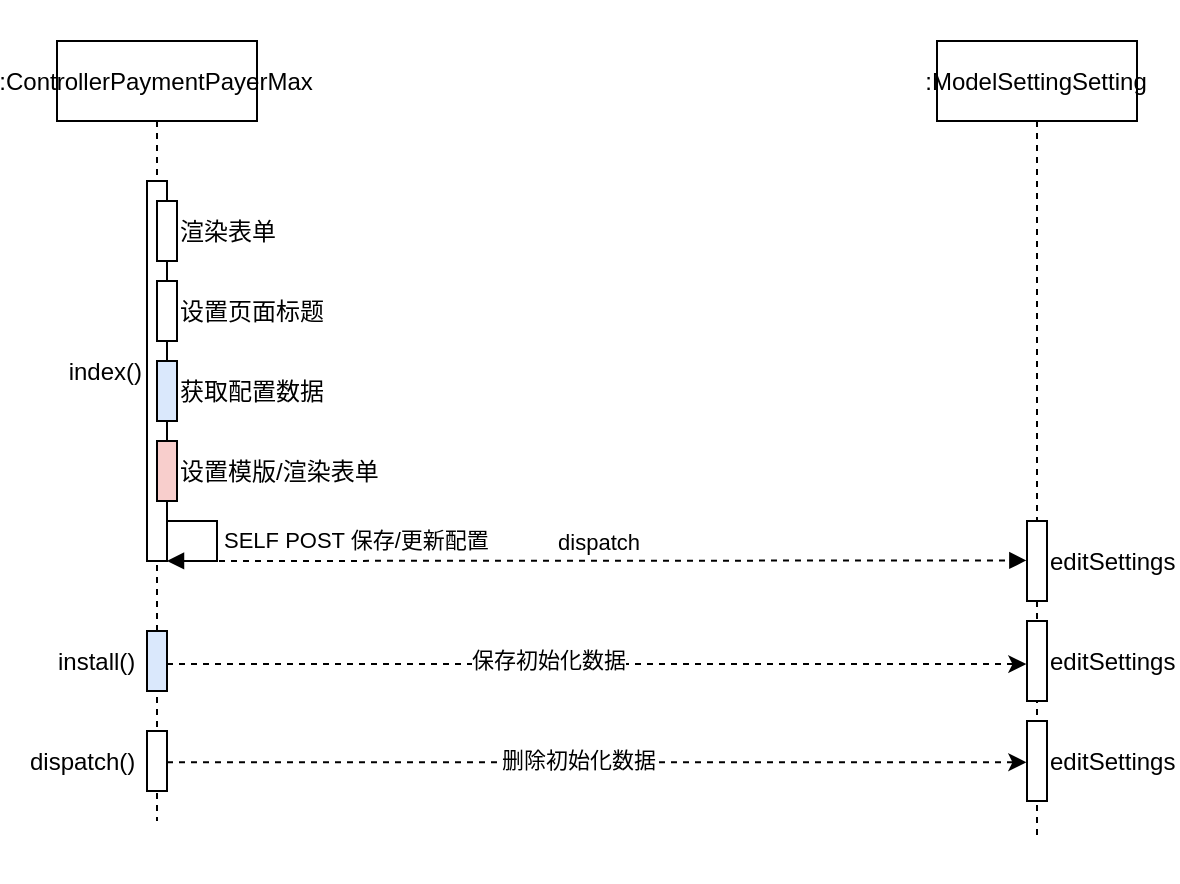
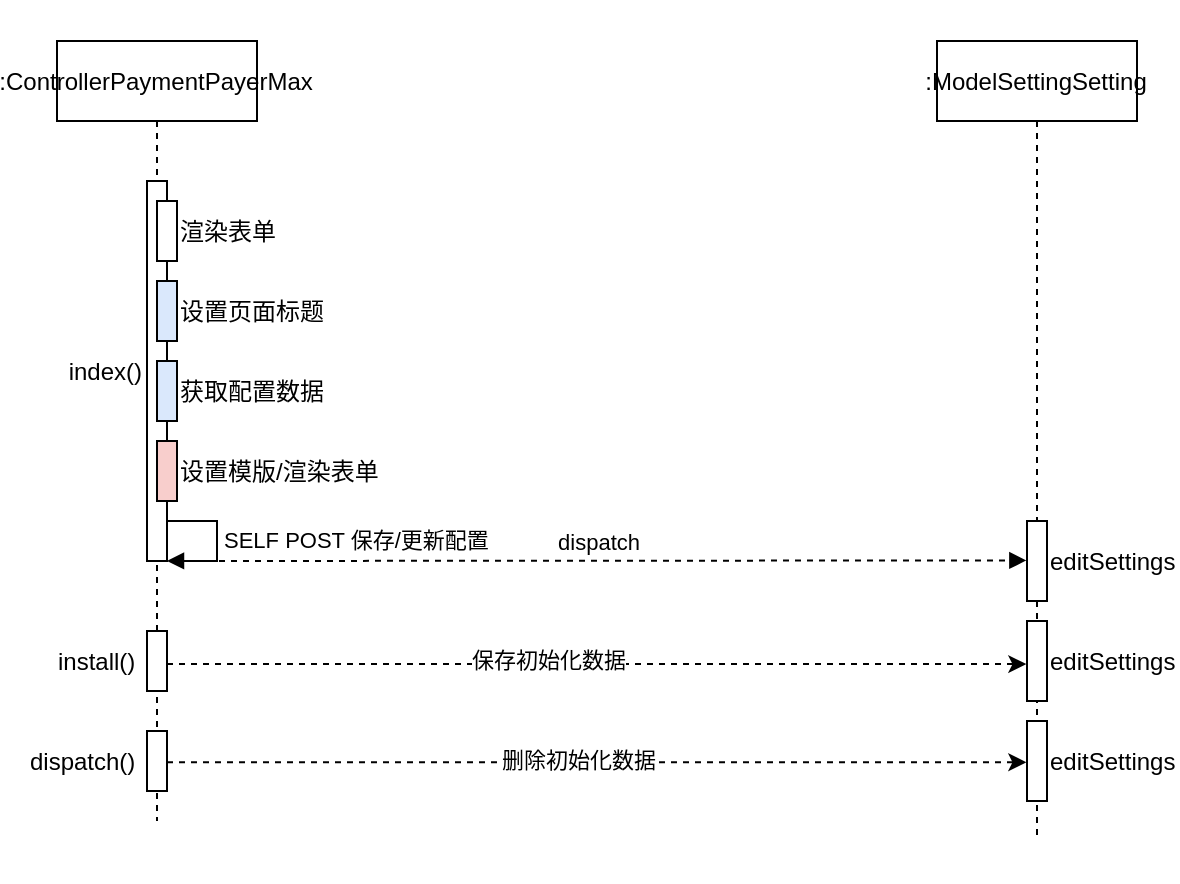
(167, 311) -> (167, 311)
(157, 661) -> (157, 661)
